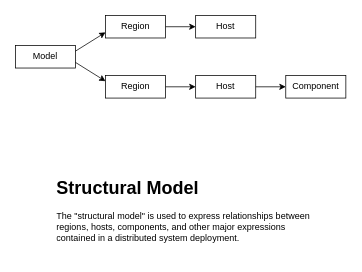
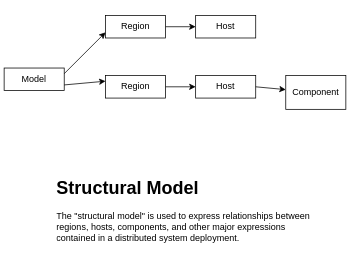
(45, 57) -> (34, 79)
(315, 87) -> (315, 92)
